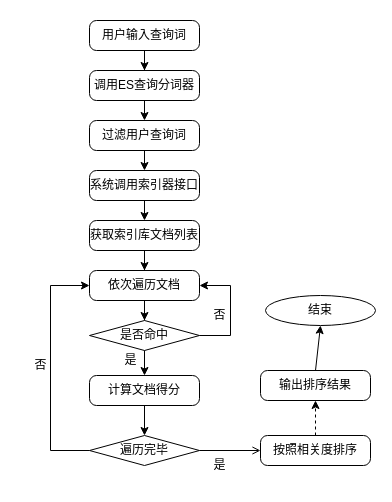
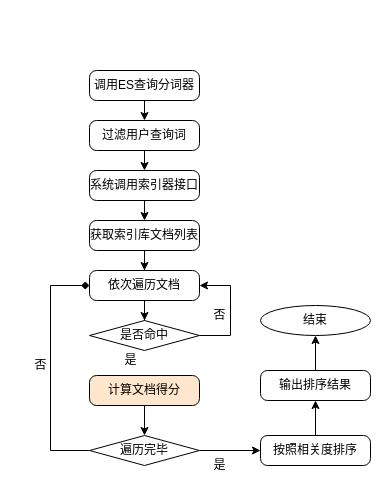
(145, 36) -> none
(145, 65) -> none
(81, 286) -> (80, 286)
(321, 311) -> (316, 321)
(145, 360) -> none
(145, 391) -> (145, 391)
(316, 421) -> (316, 421)
(254, 451) -> (252, 451)
